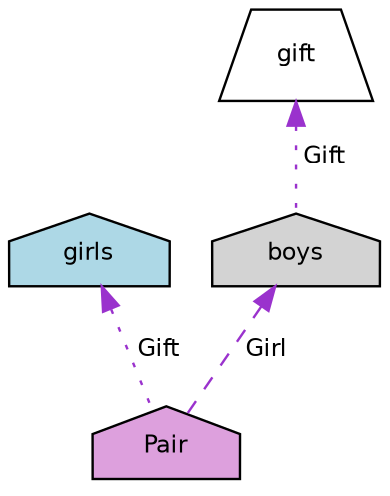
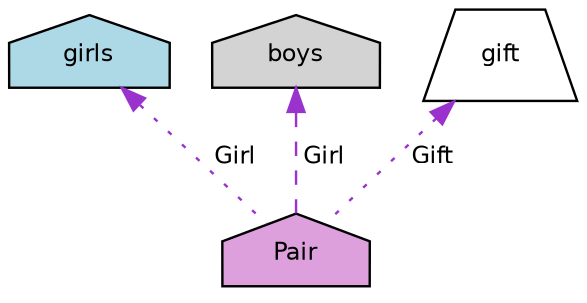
(296, 170) -> (381, 171)
(155, 350) -> (232, 157)
